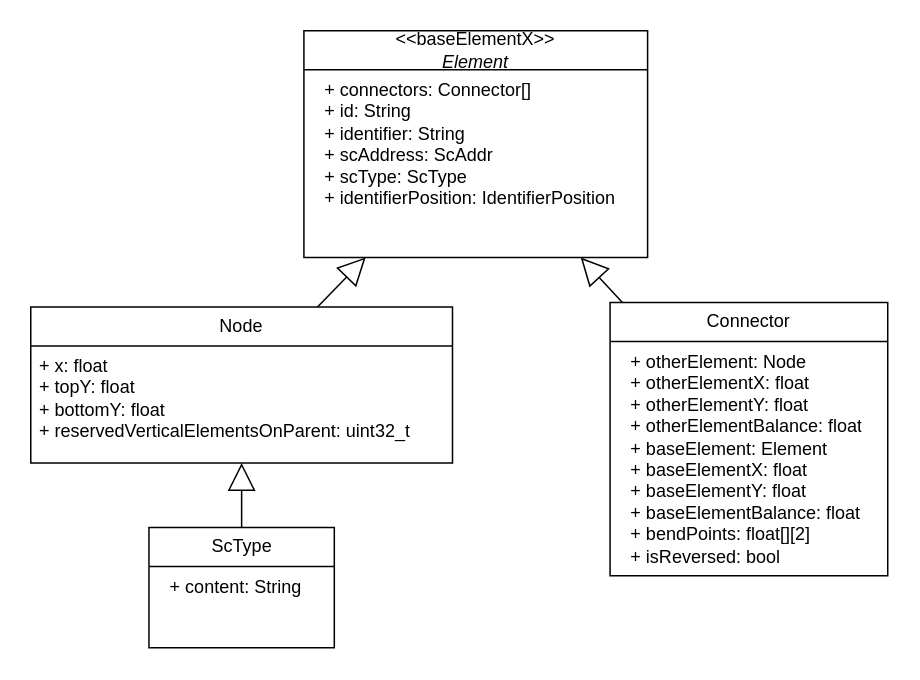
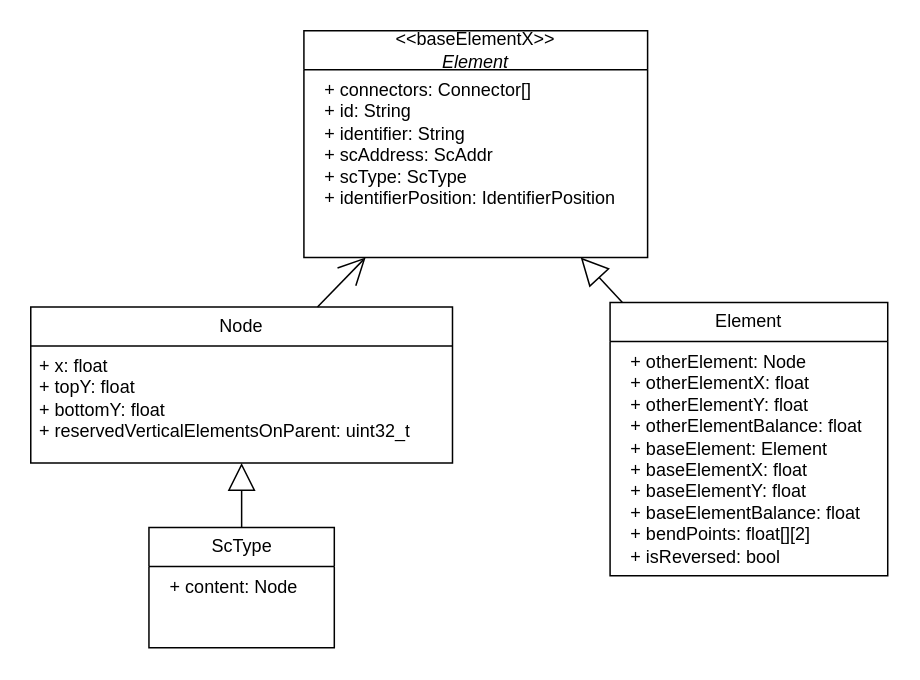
(346, 277) -> (354, 269)
(749, 322) -> (749, 322)
(237, 588) -> (229, 588)
